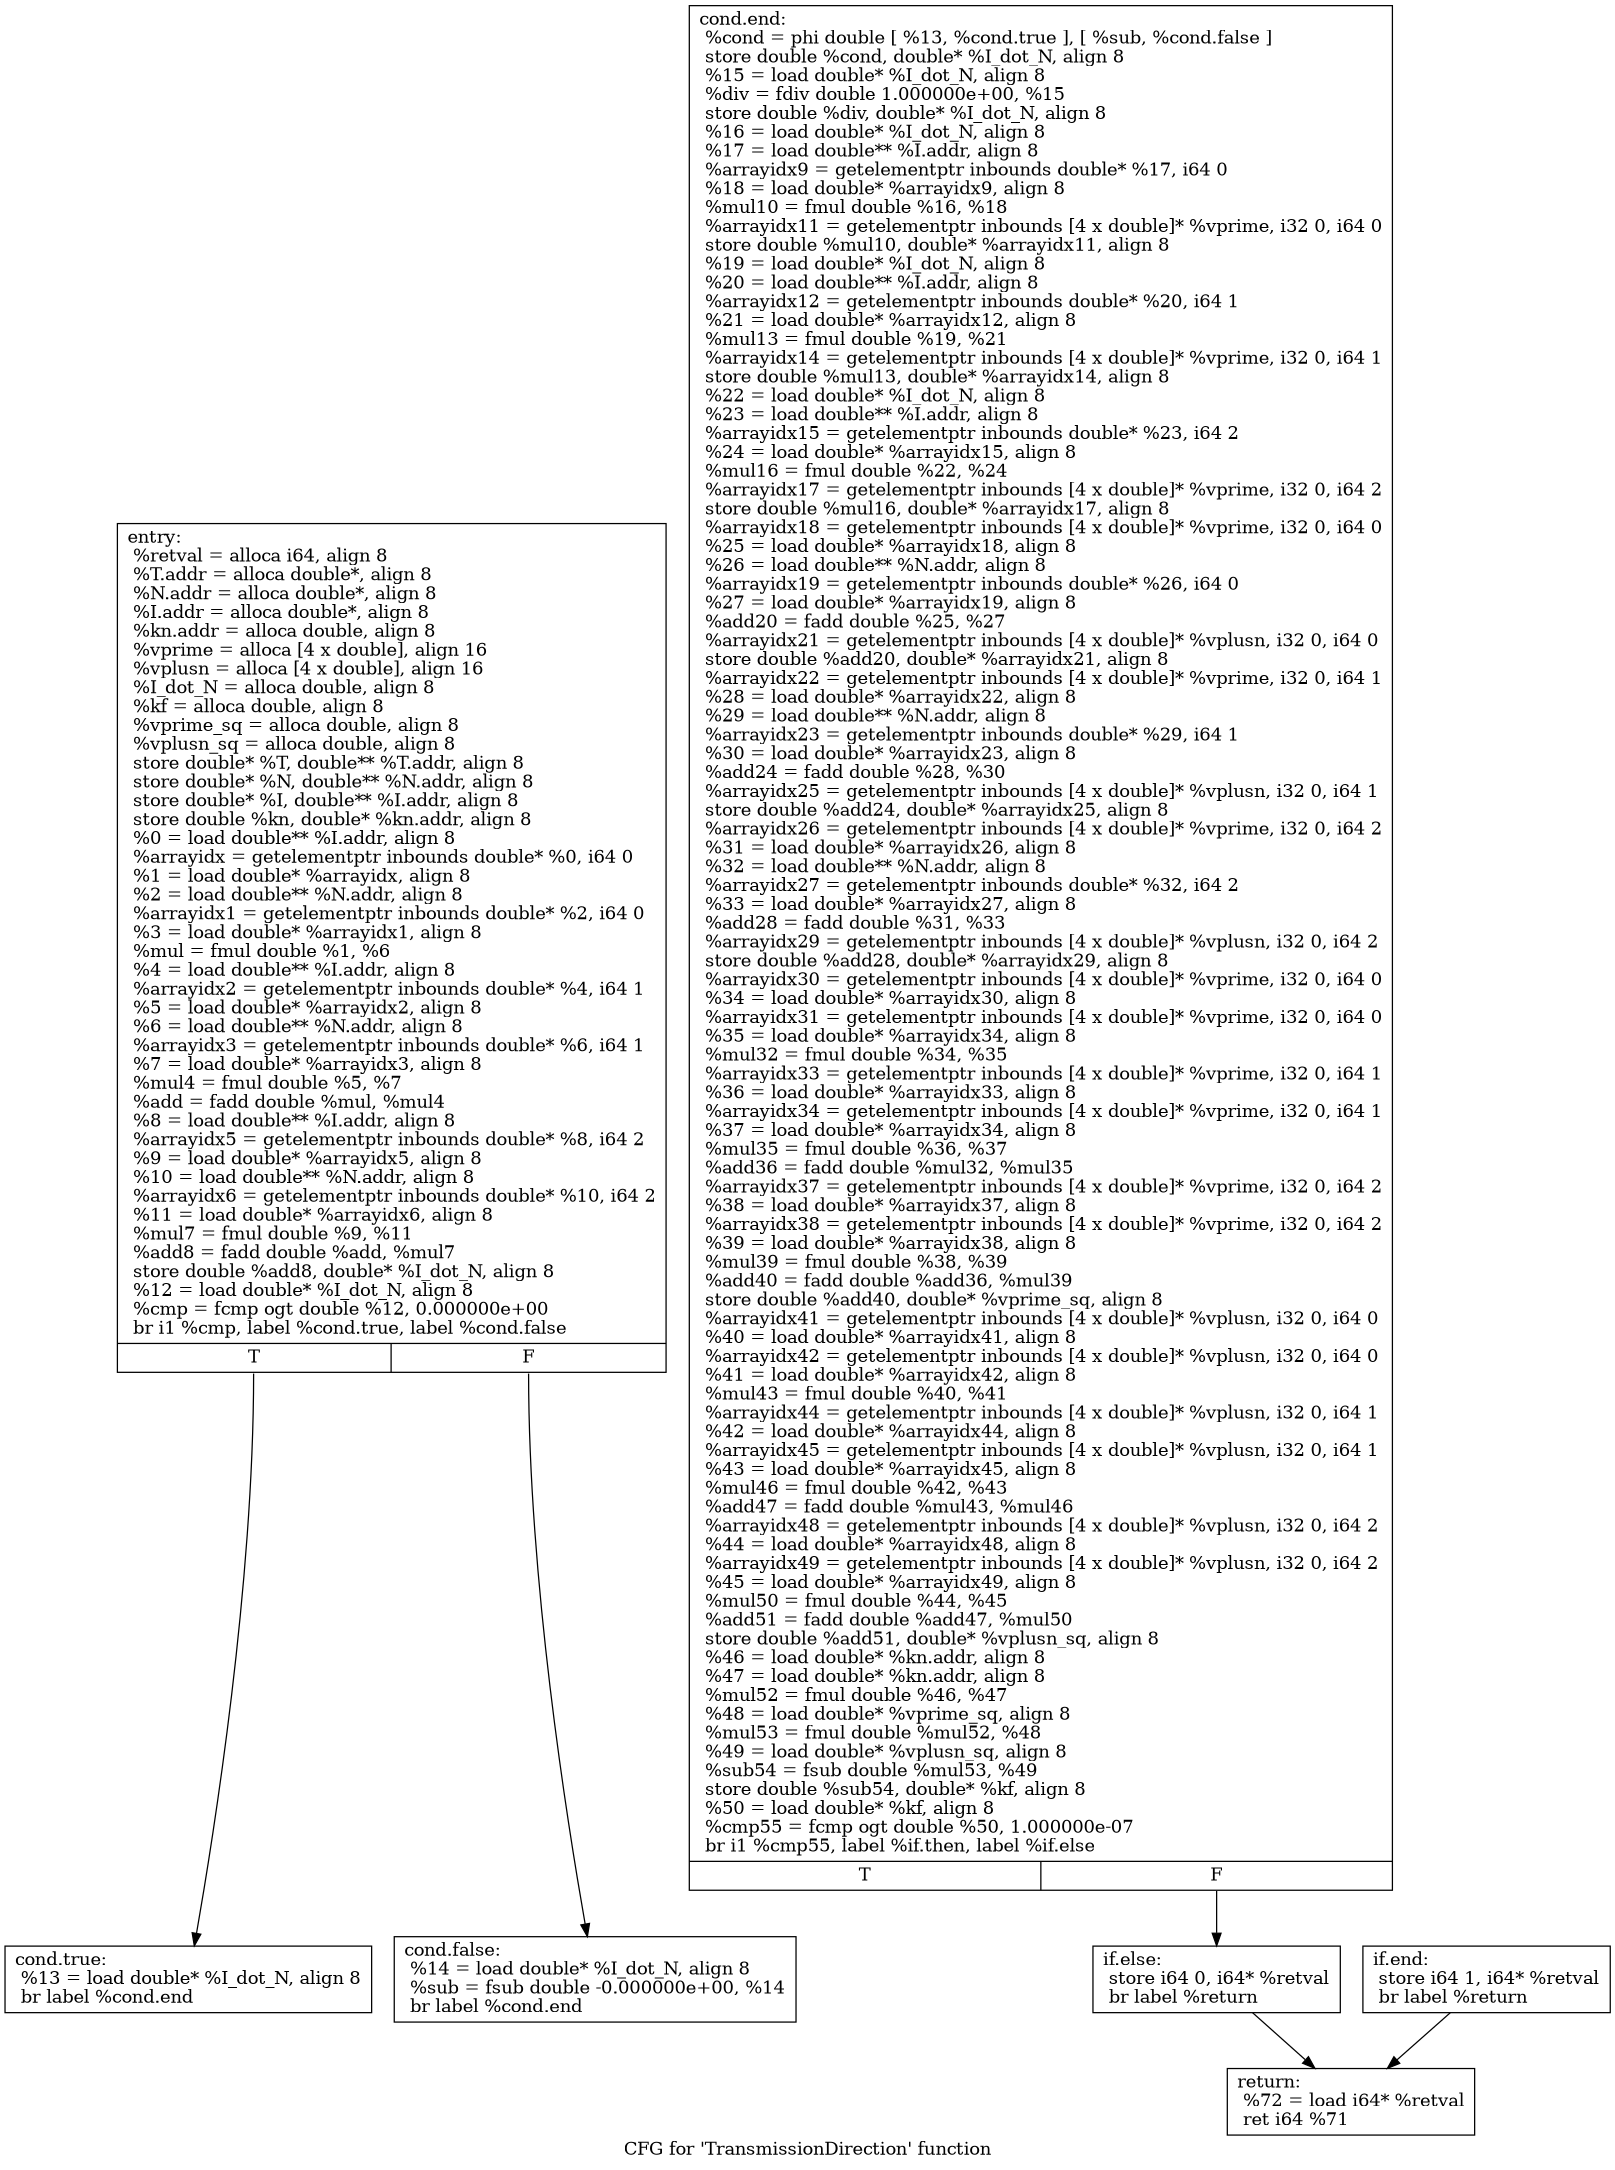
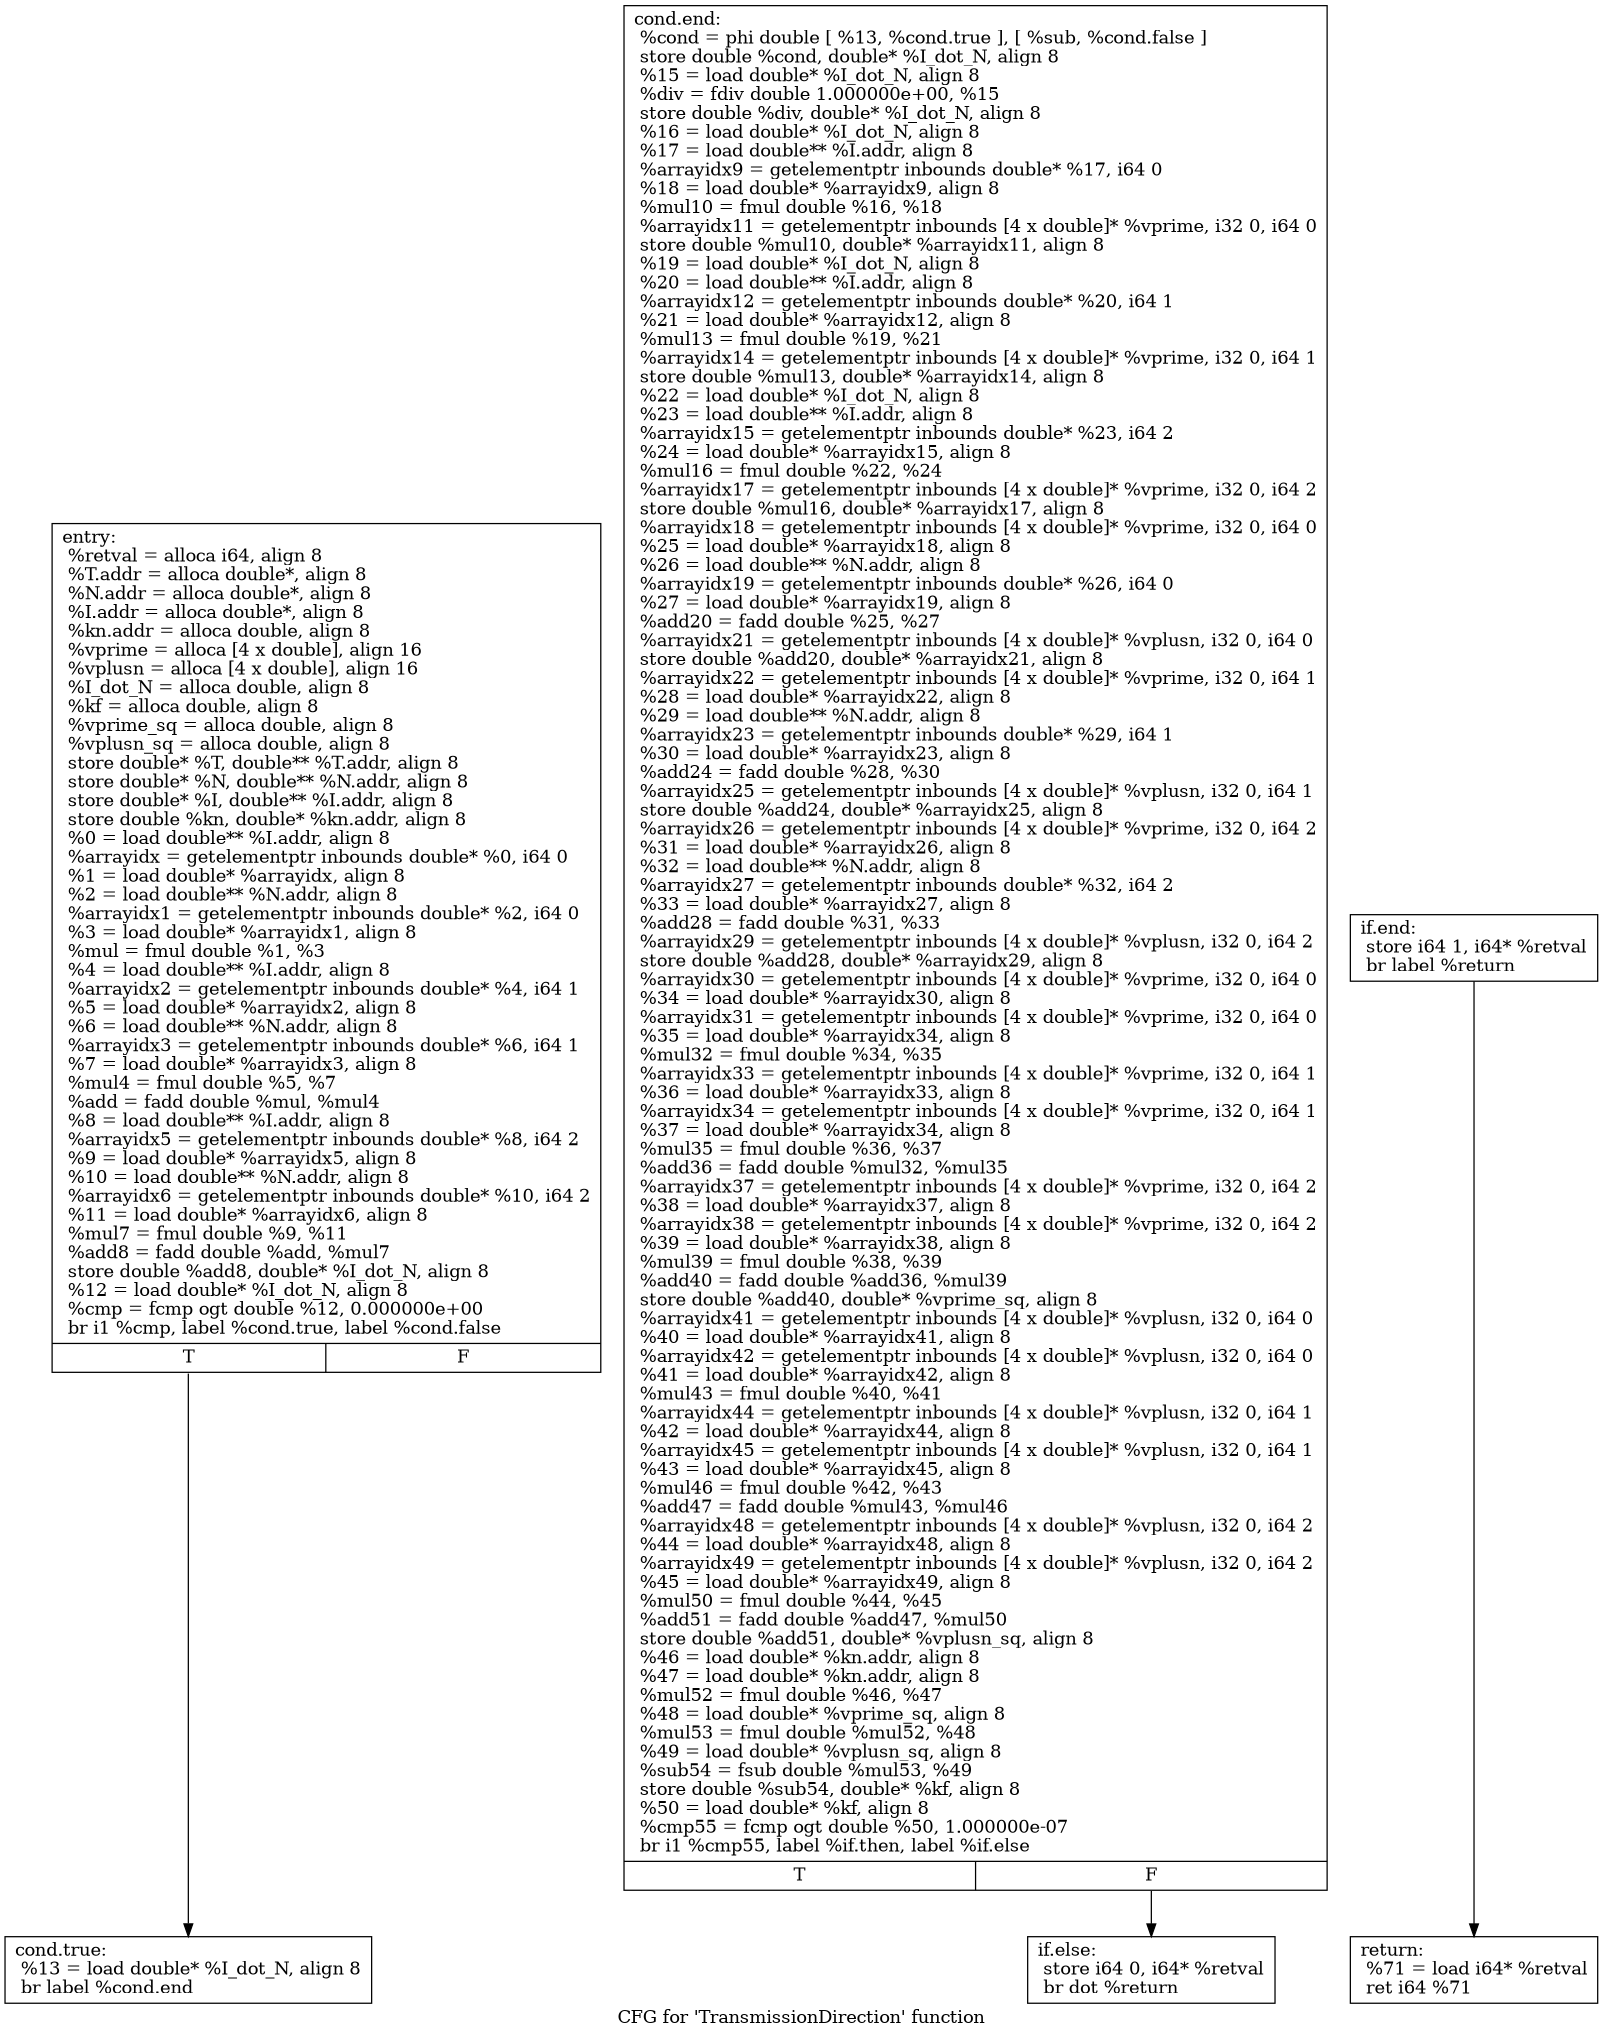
(259, 952) -> (194, 952)
(595, 1979) -> none
(1181, 1998) -> (1108, 1988)
(1279, 2036) -> none
(1351, 2101) -> (1474, 1969)
